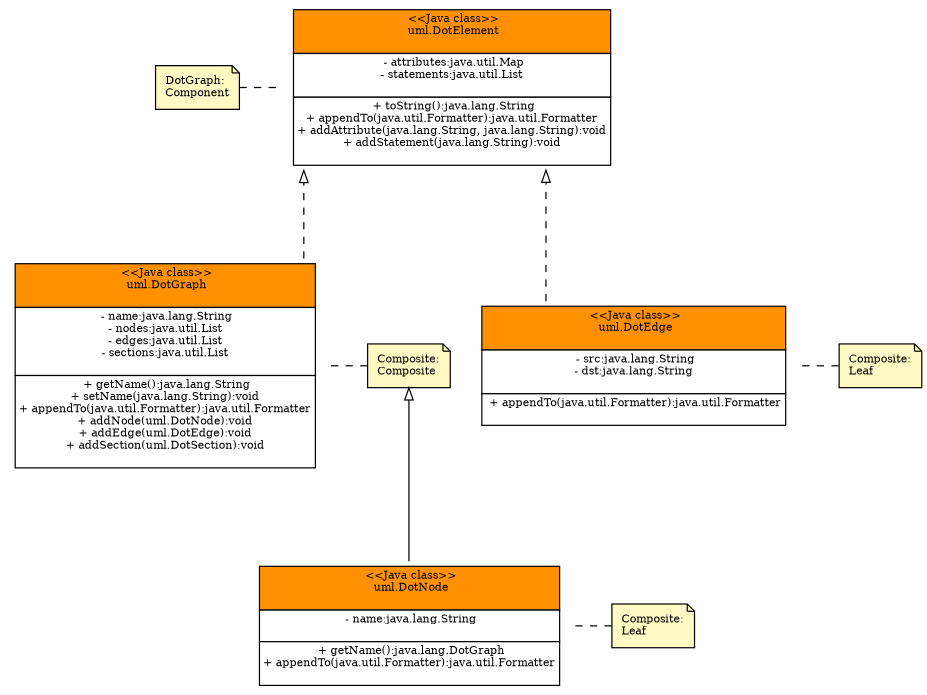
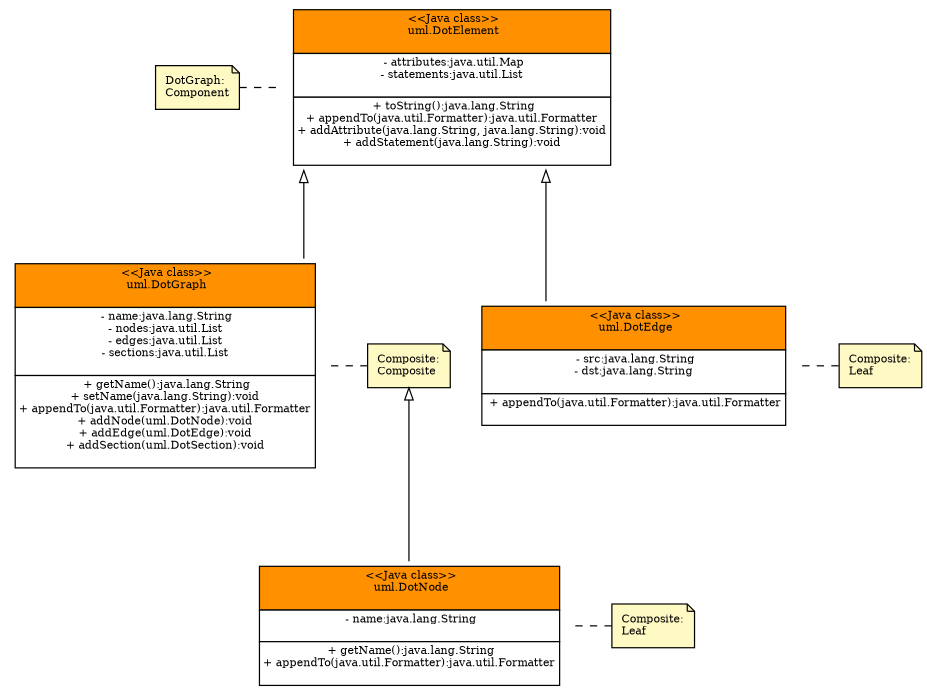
(304, 221) -> (304, 221)
(546, 242) -> (546, 242)
(410, 651) -> (410, 651)
